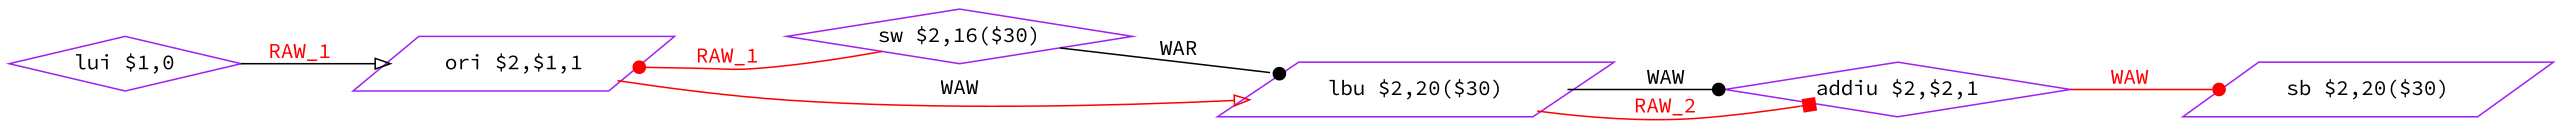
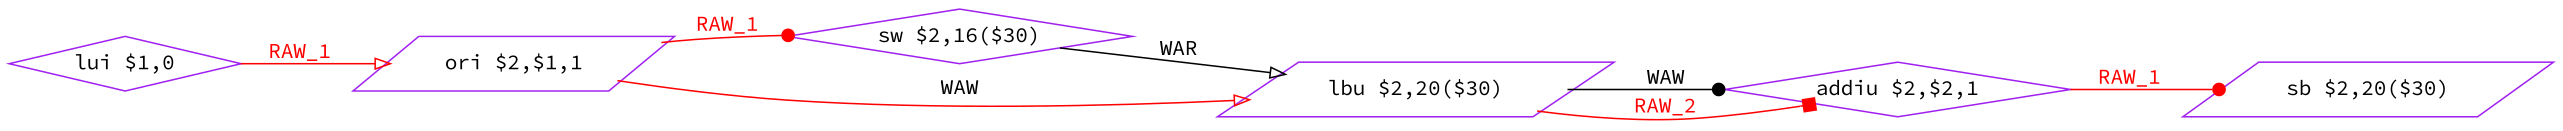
(1165, 60) -> (1165, 60)
(308, 64) -> (308, 64)
(764, 68) -> (722, 38)
(2130, 78) -> (2130, 78)
